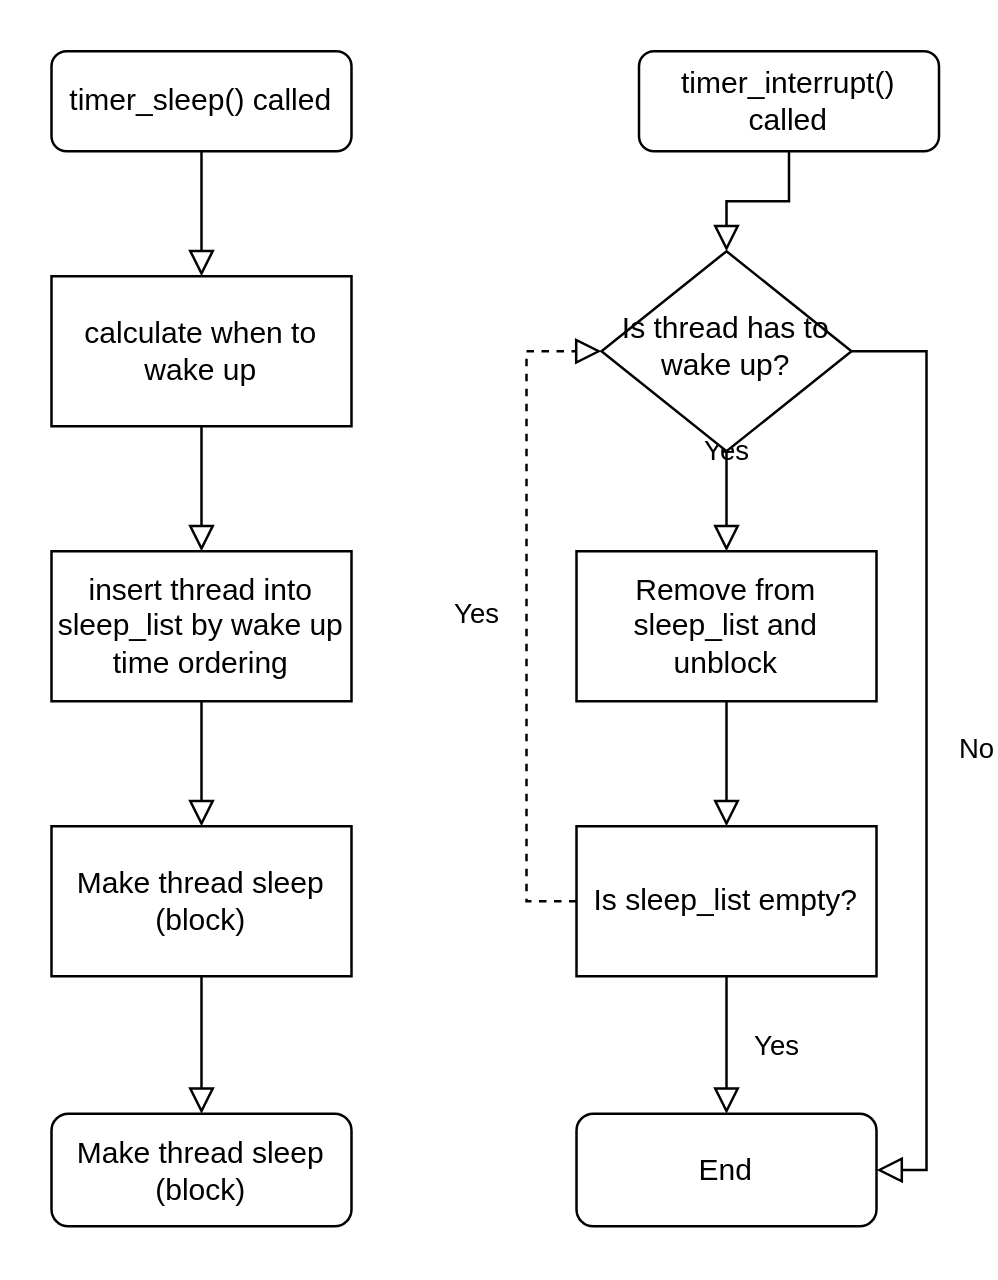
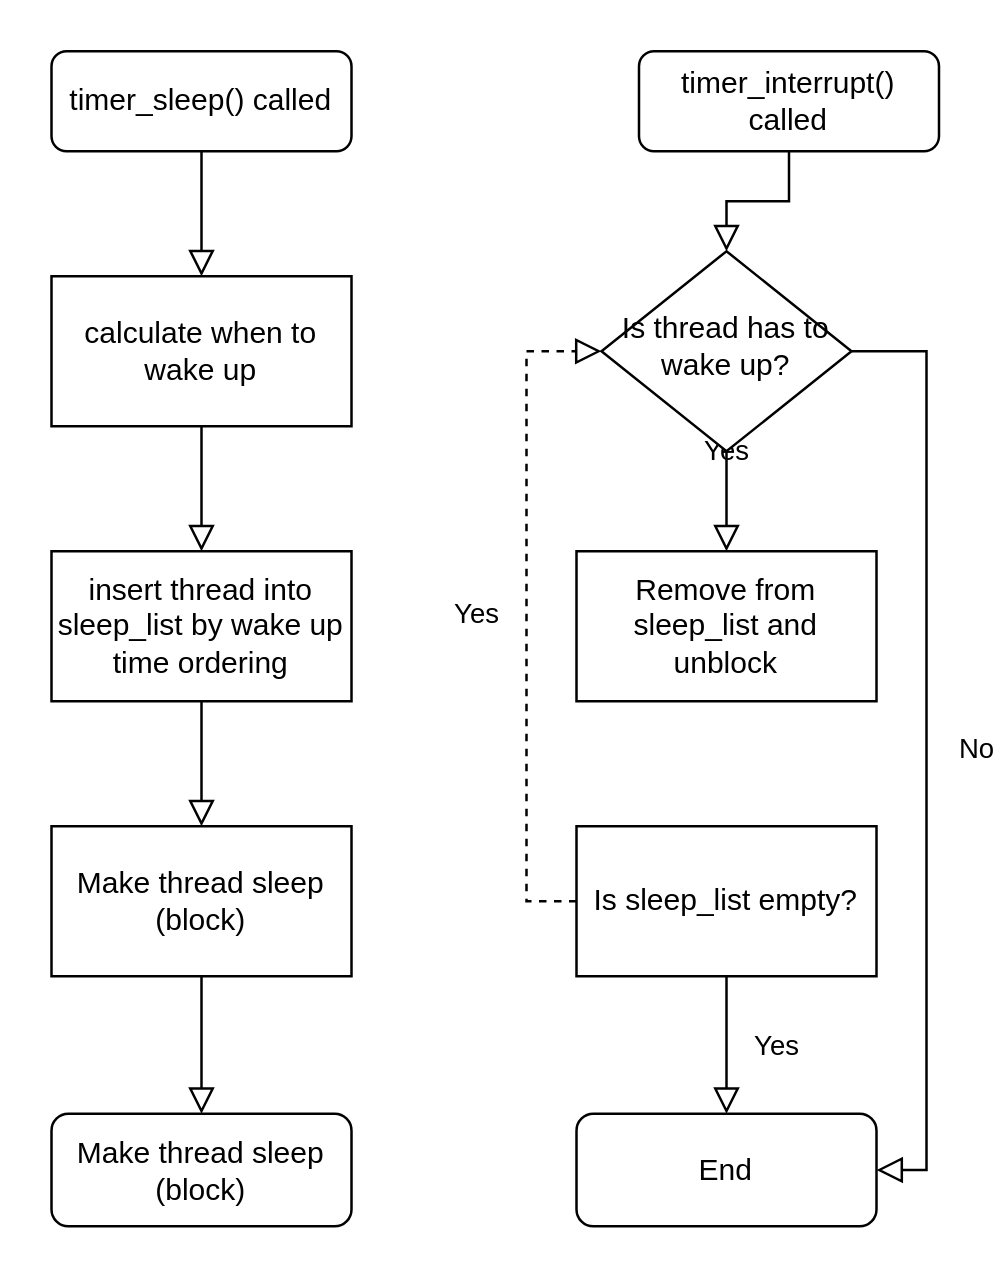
(726, 751) -> none
